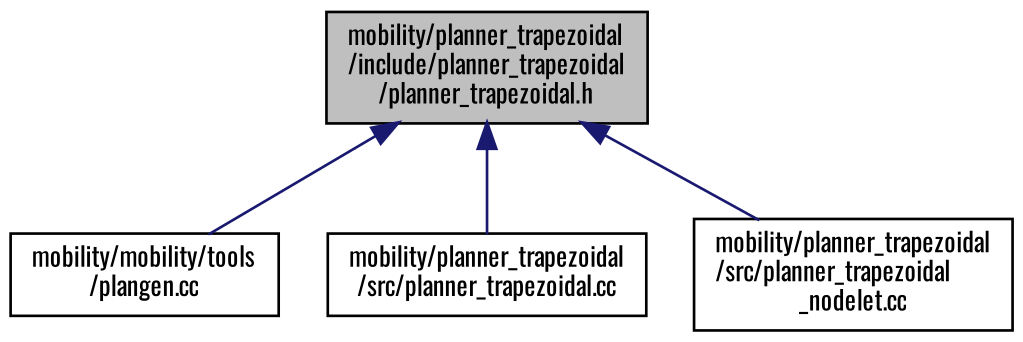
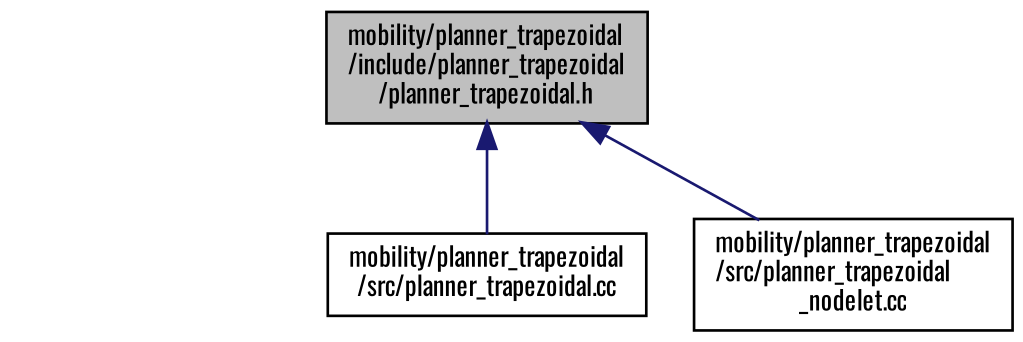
(145, 275) -> none
